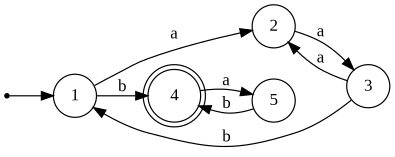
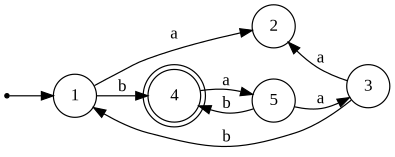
(322, 43) -> (317, 109)
